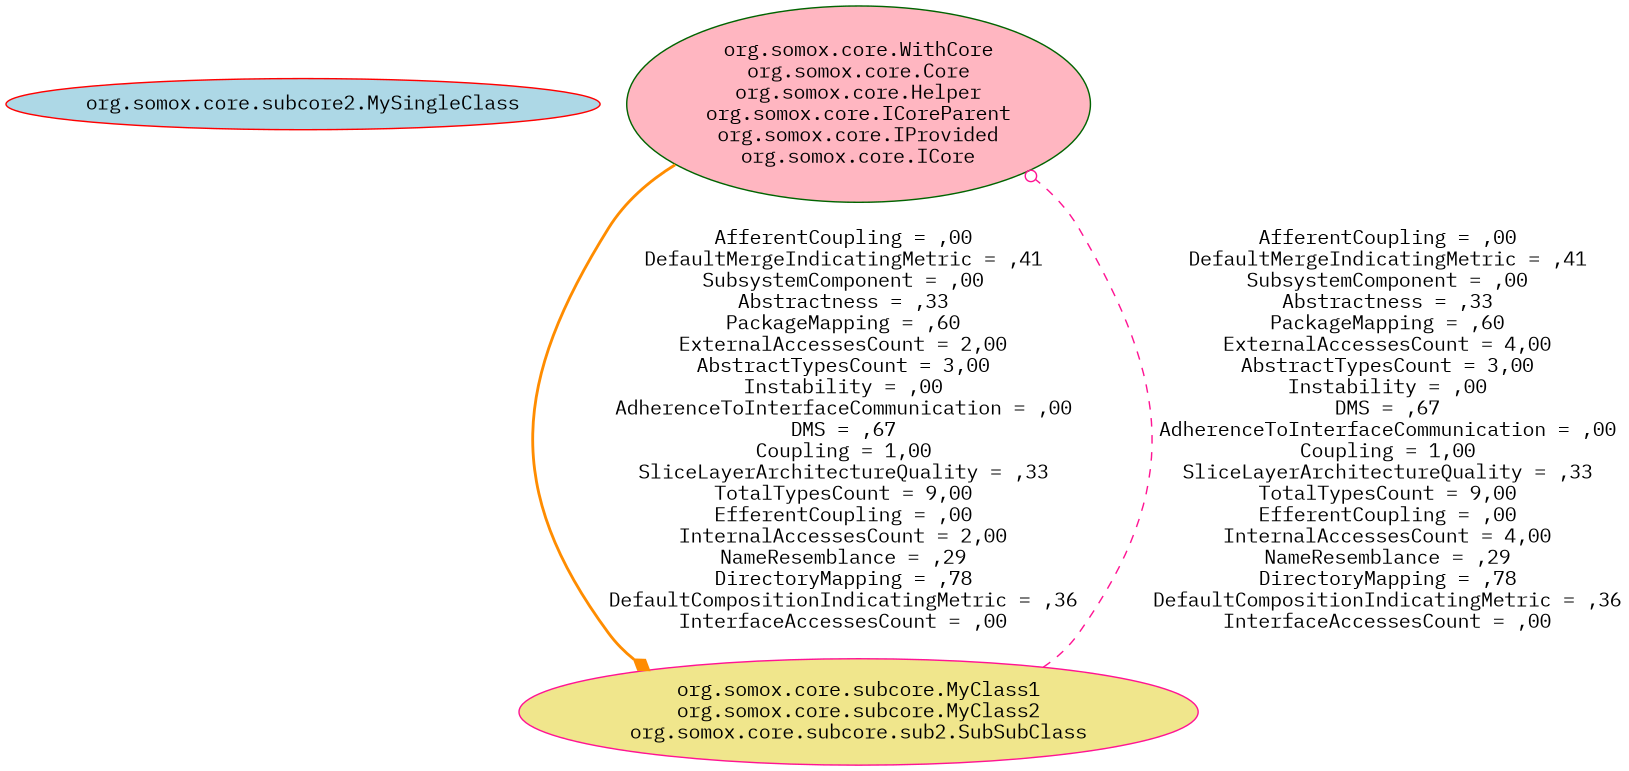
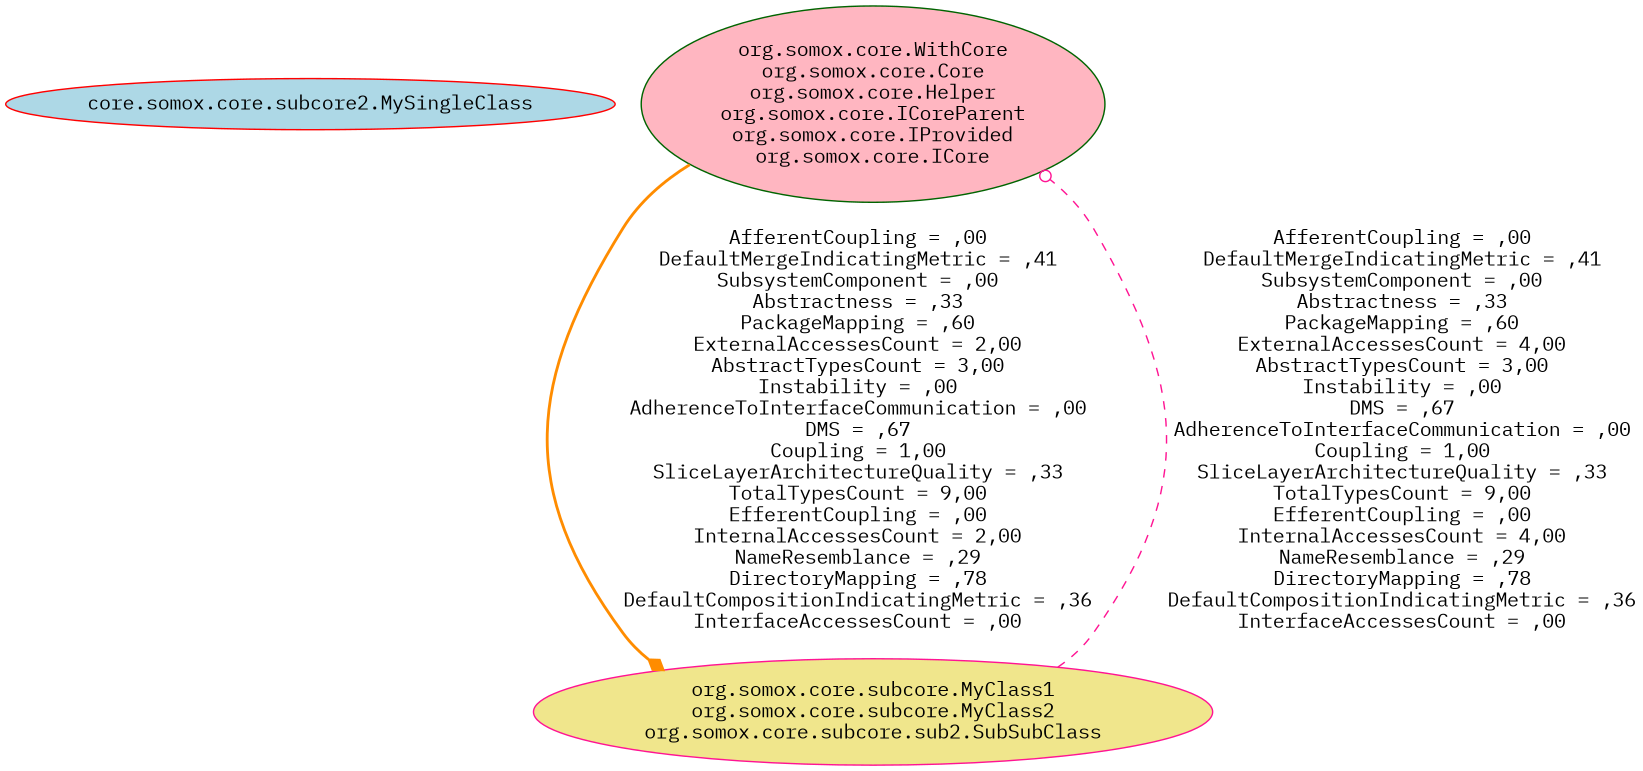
(303, 104) -> (310, 104)
